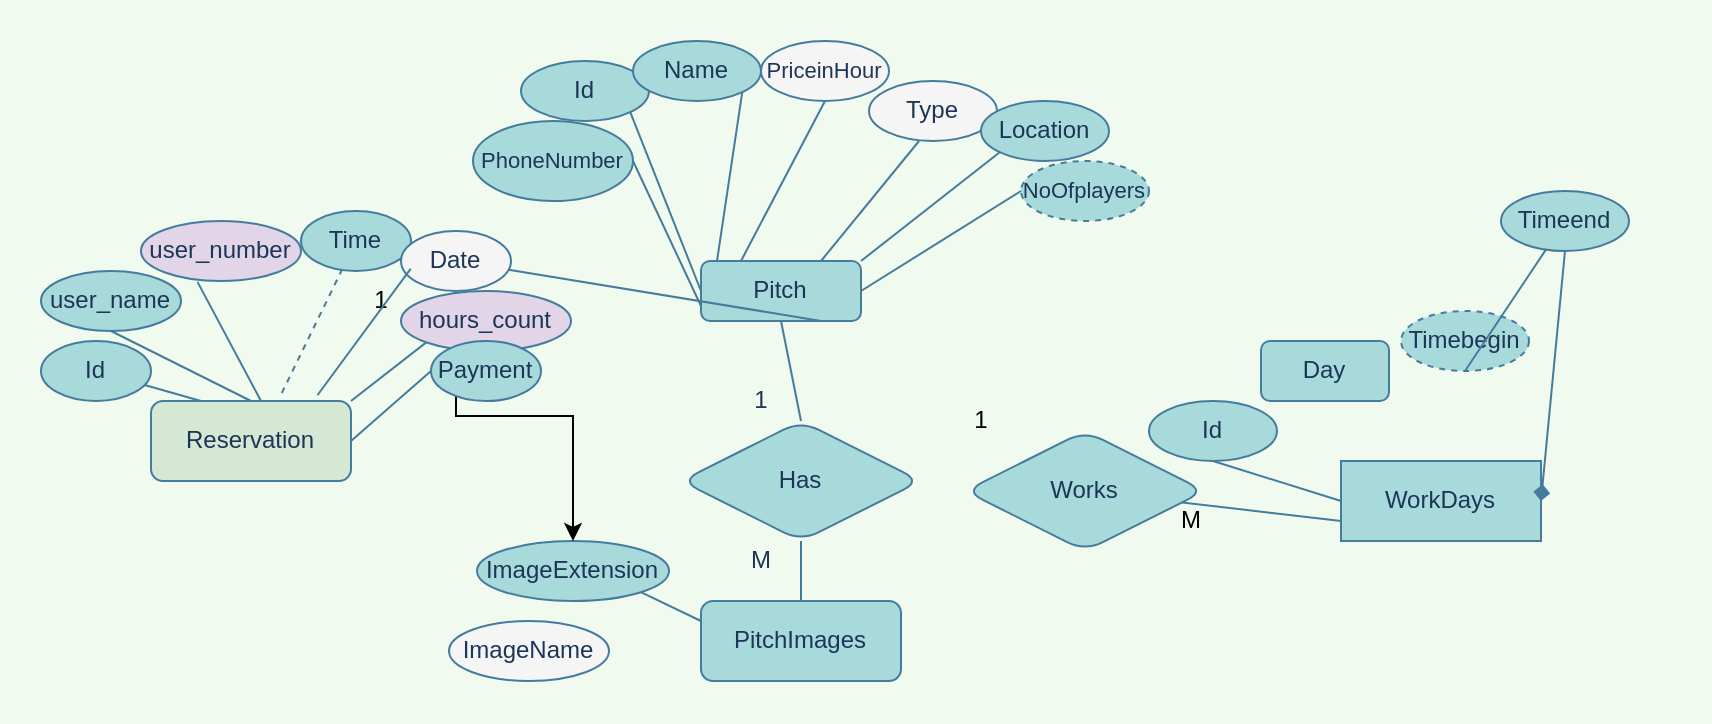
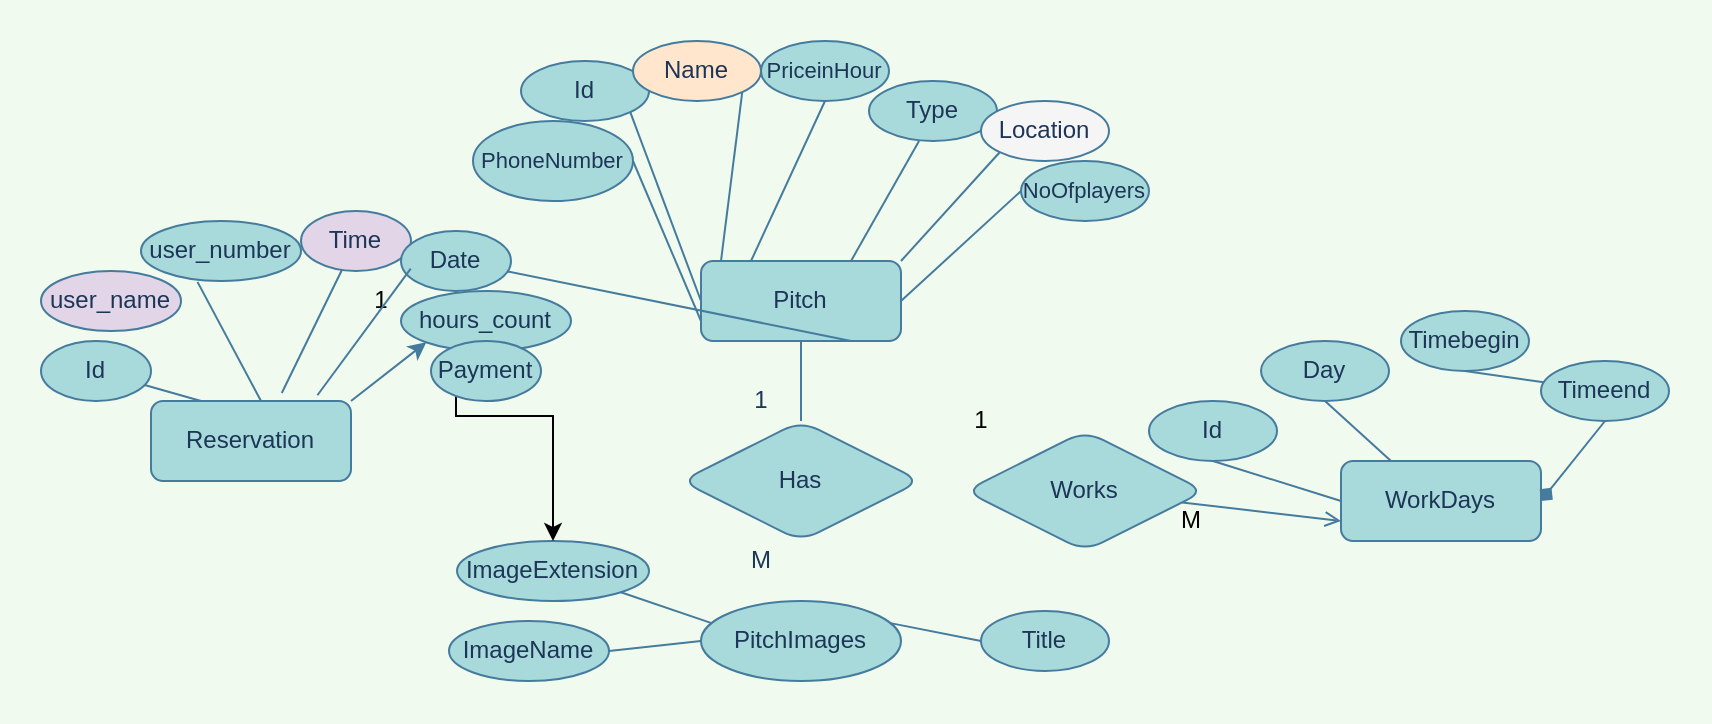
(697, 71) -> (697, 71)
(825, 71) -> (825, 71)
(933, 111) -> (933, 111)
(1045, 131) -> (1045, 131)
(1085, 191) -> (1085, 191)
(1565, 221) -> (1605, 391)
(356, 241) -> (356, 241)
(221, 251) -> (221, 251)
(456, 261) -> (456, 261)
(781, 291) -> (801, 301)
(111, 301) -> (111, 301)
(486, 321) -> (486, 321)
(312, 331) -> (312, 331)
(1465, 341) -> (1465, 341)
(419, 348) -> (415, 351)
(181, 366) -> none
(1325, 371) -> (1325, 371)
(391, 406) -> none
none -> (1358, 431)
(251, 441) -> (251, 441)
(1441, 501) -> (1441, 501)
(1334, 520) -> (1333, 520)
(573, 571) -> (553, 571)
(801, 571) -> none
none -> (936, 632)
(801, 641) -> (801, 641)
none -> (1045, 641)
none -> (655, 646)
(529, 651) -> (529, 651)
